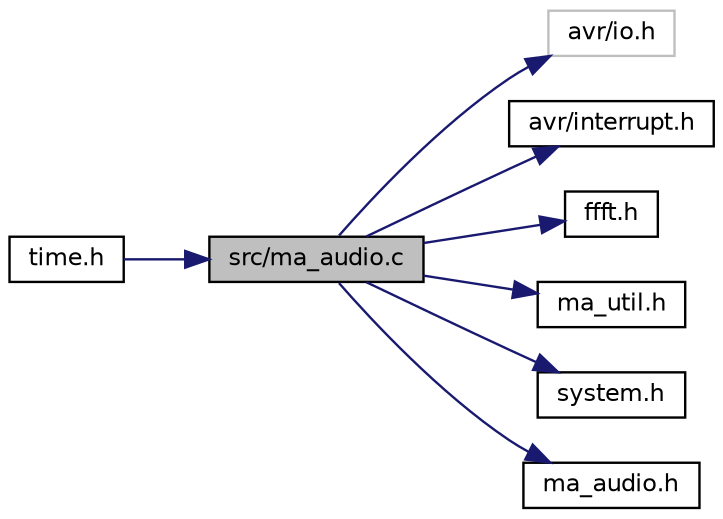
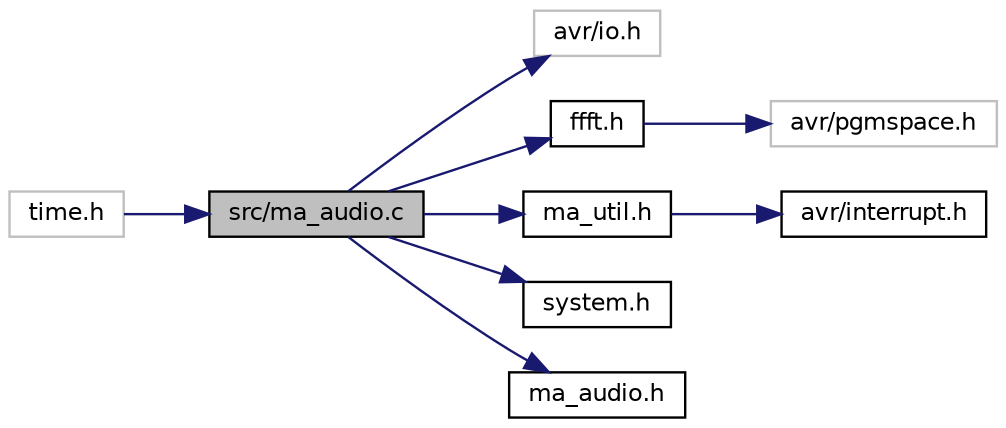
none -> (884, 124)
(451, 196) -> (714, 214)
(67, 259) -> (67, 214)
